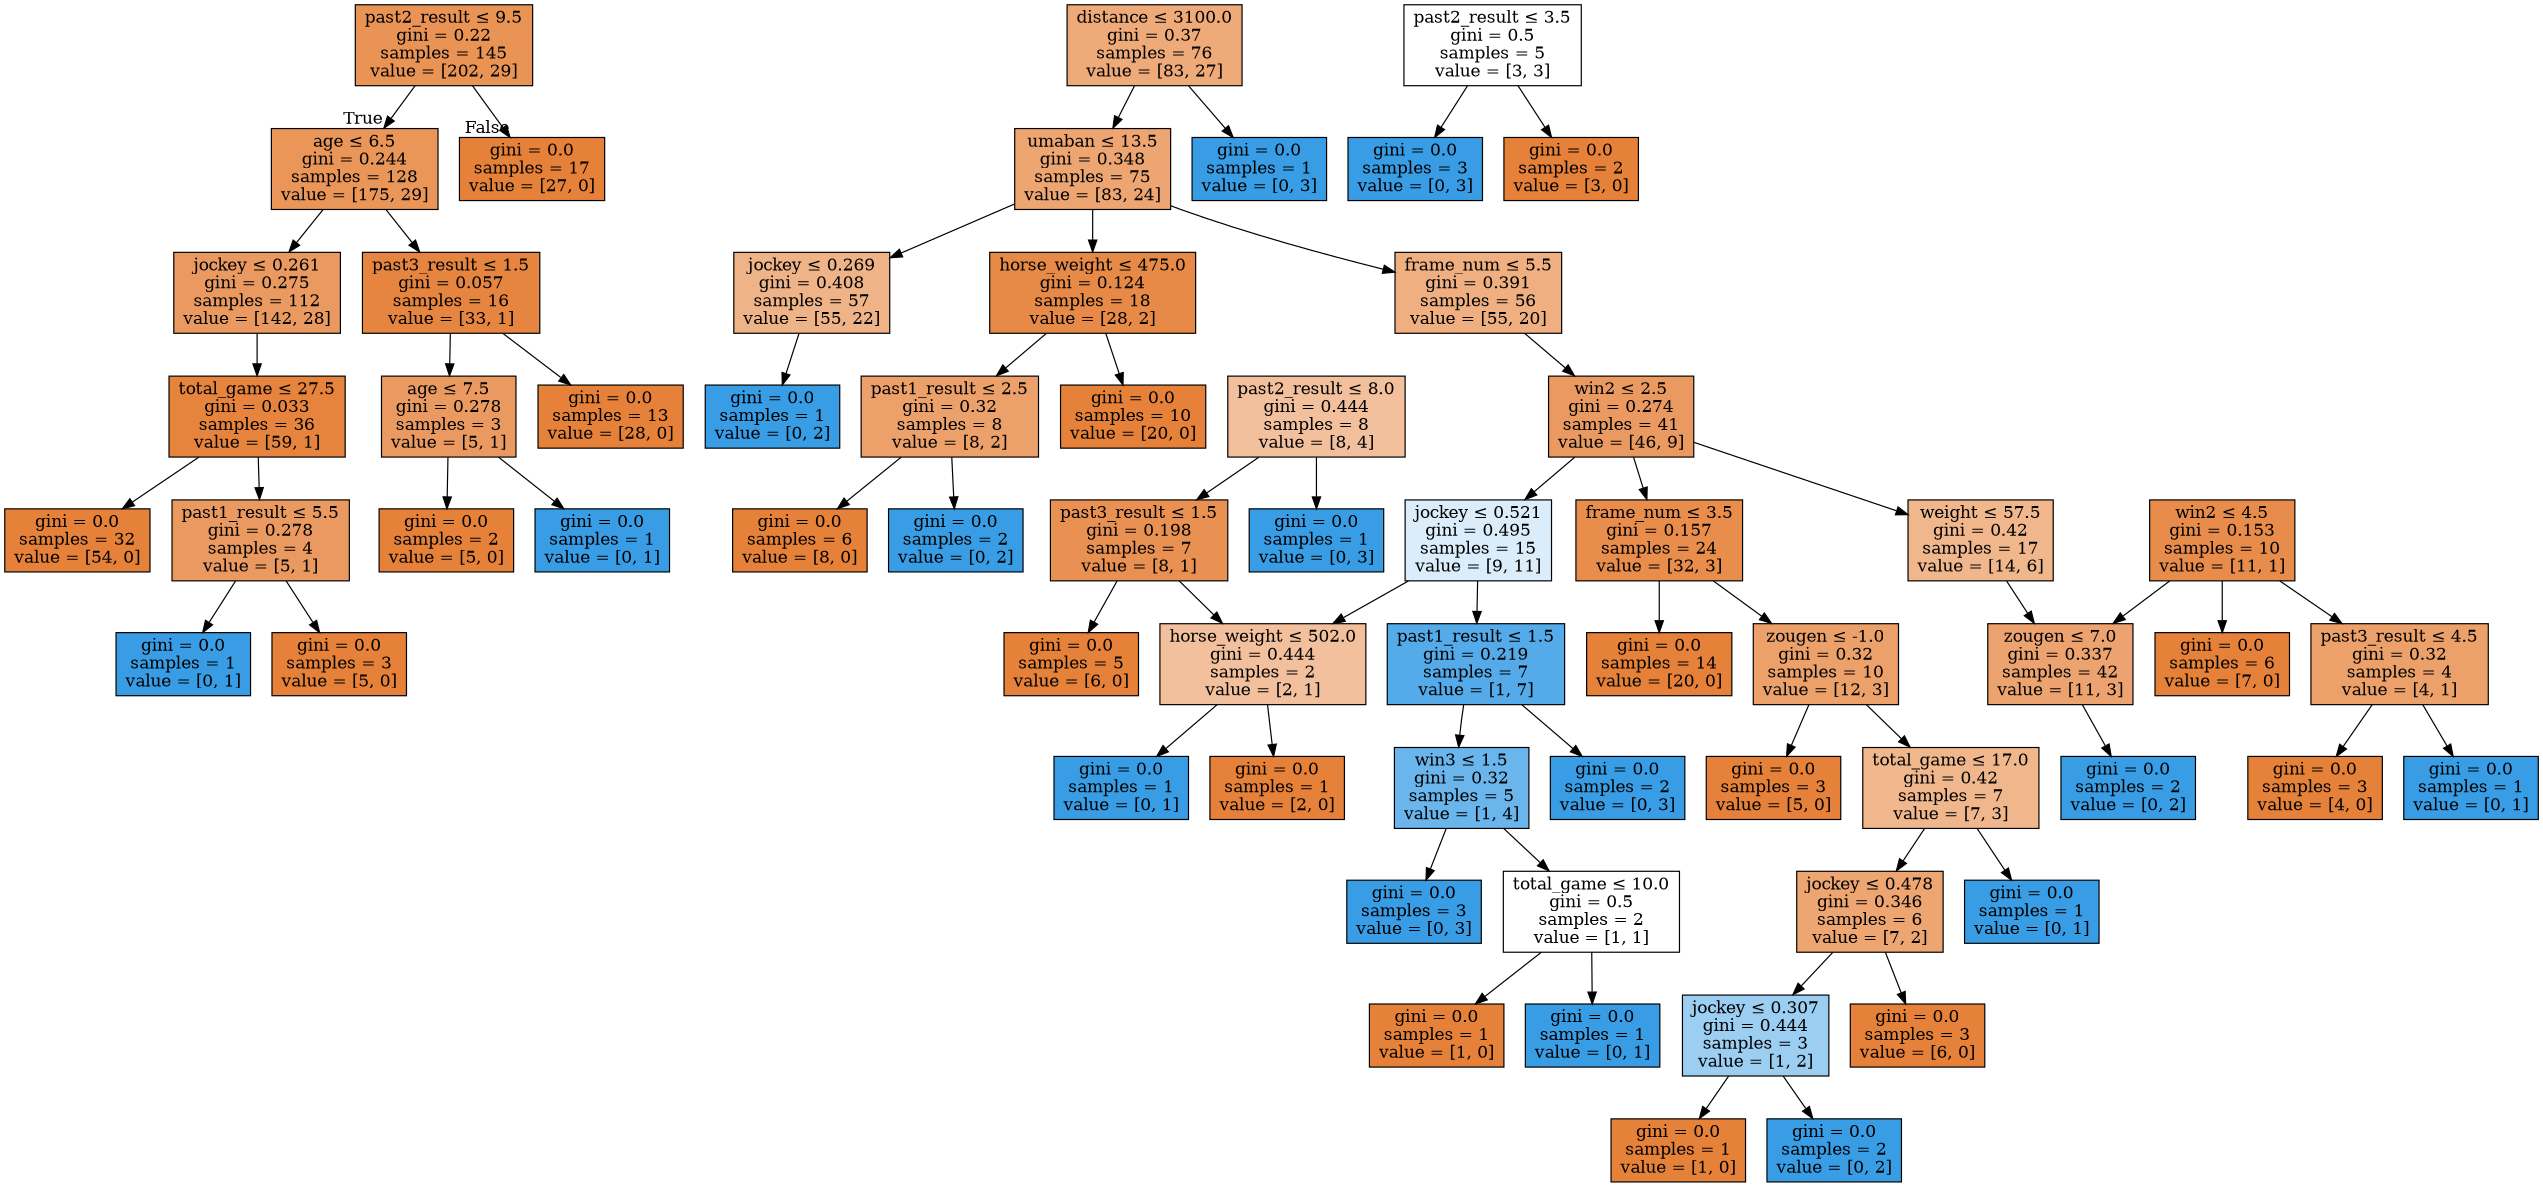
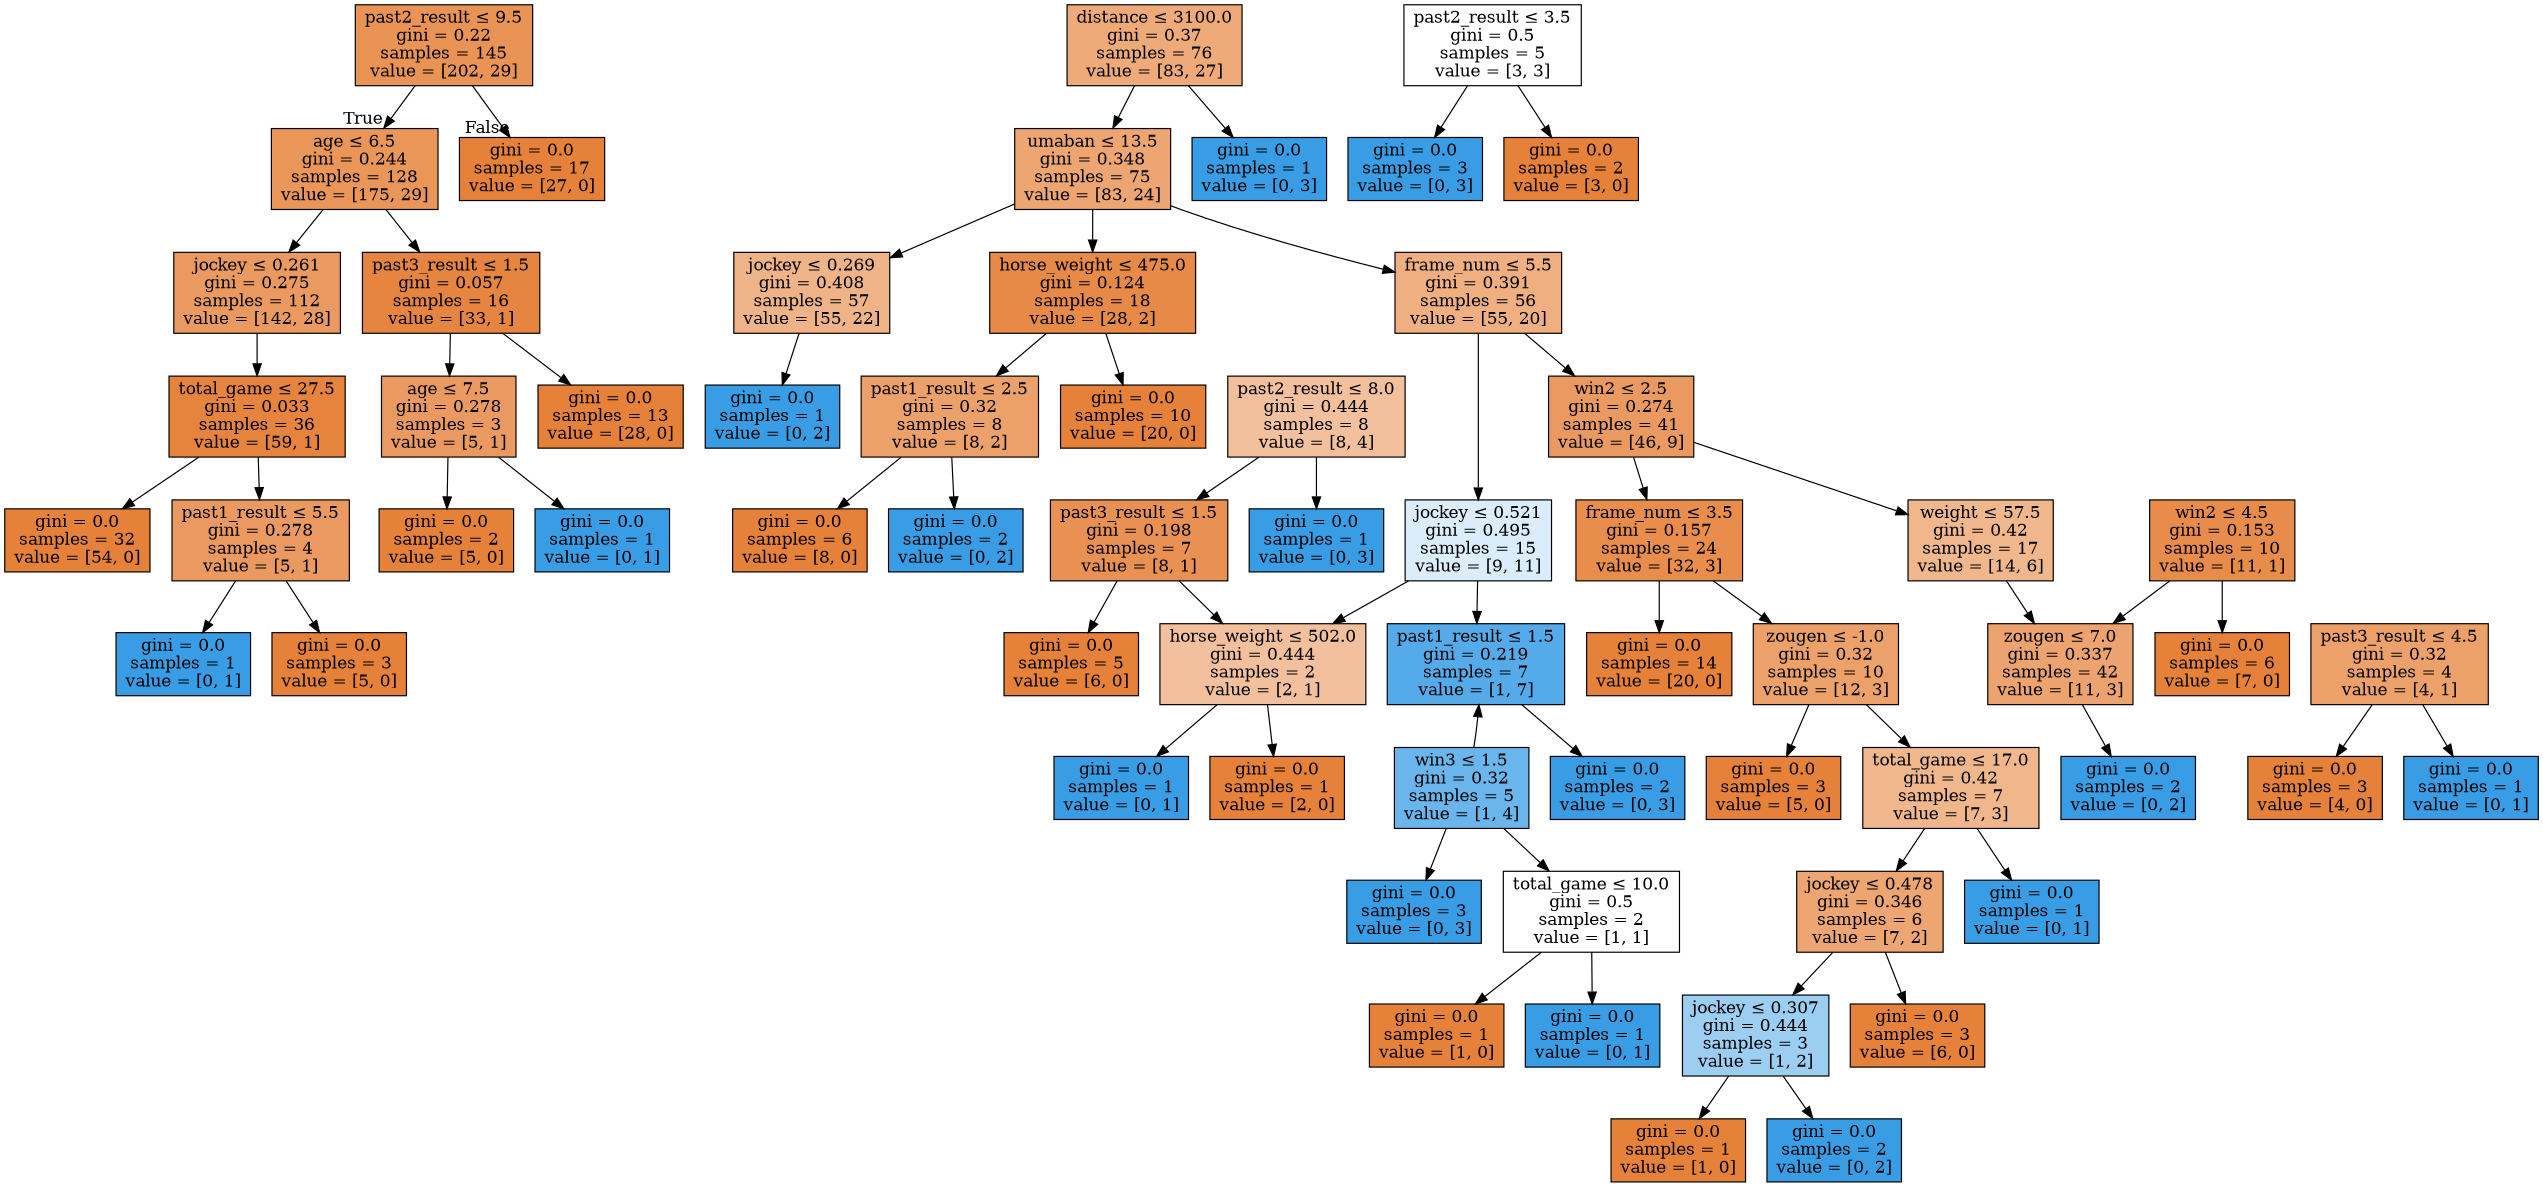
(1554, 474) -> (1478, 410)
(2306, 599) -> none
(1462, 720) -> (1476, 732)
